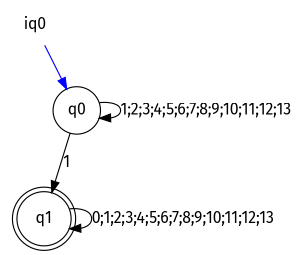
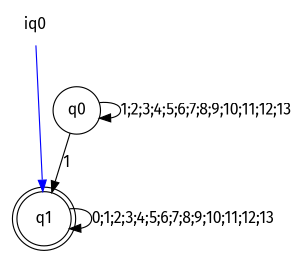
(53, 62) -> (39, 113)
